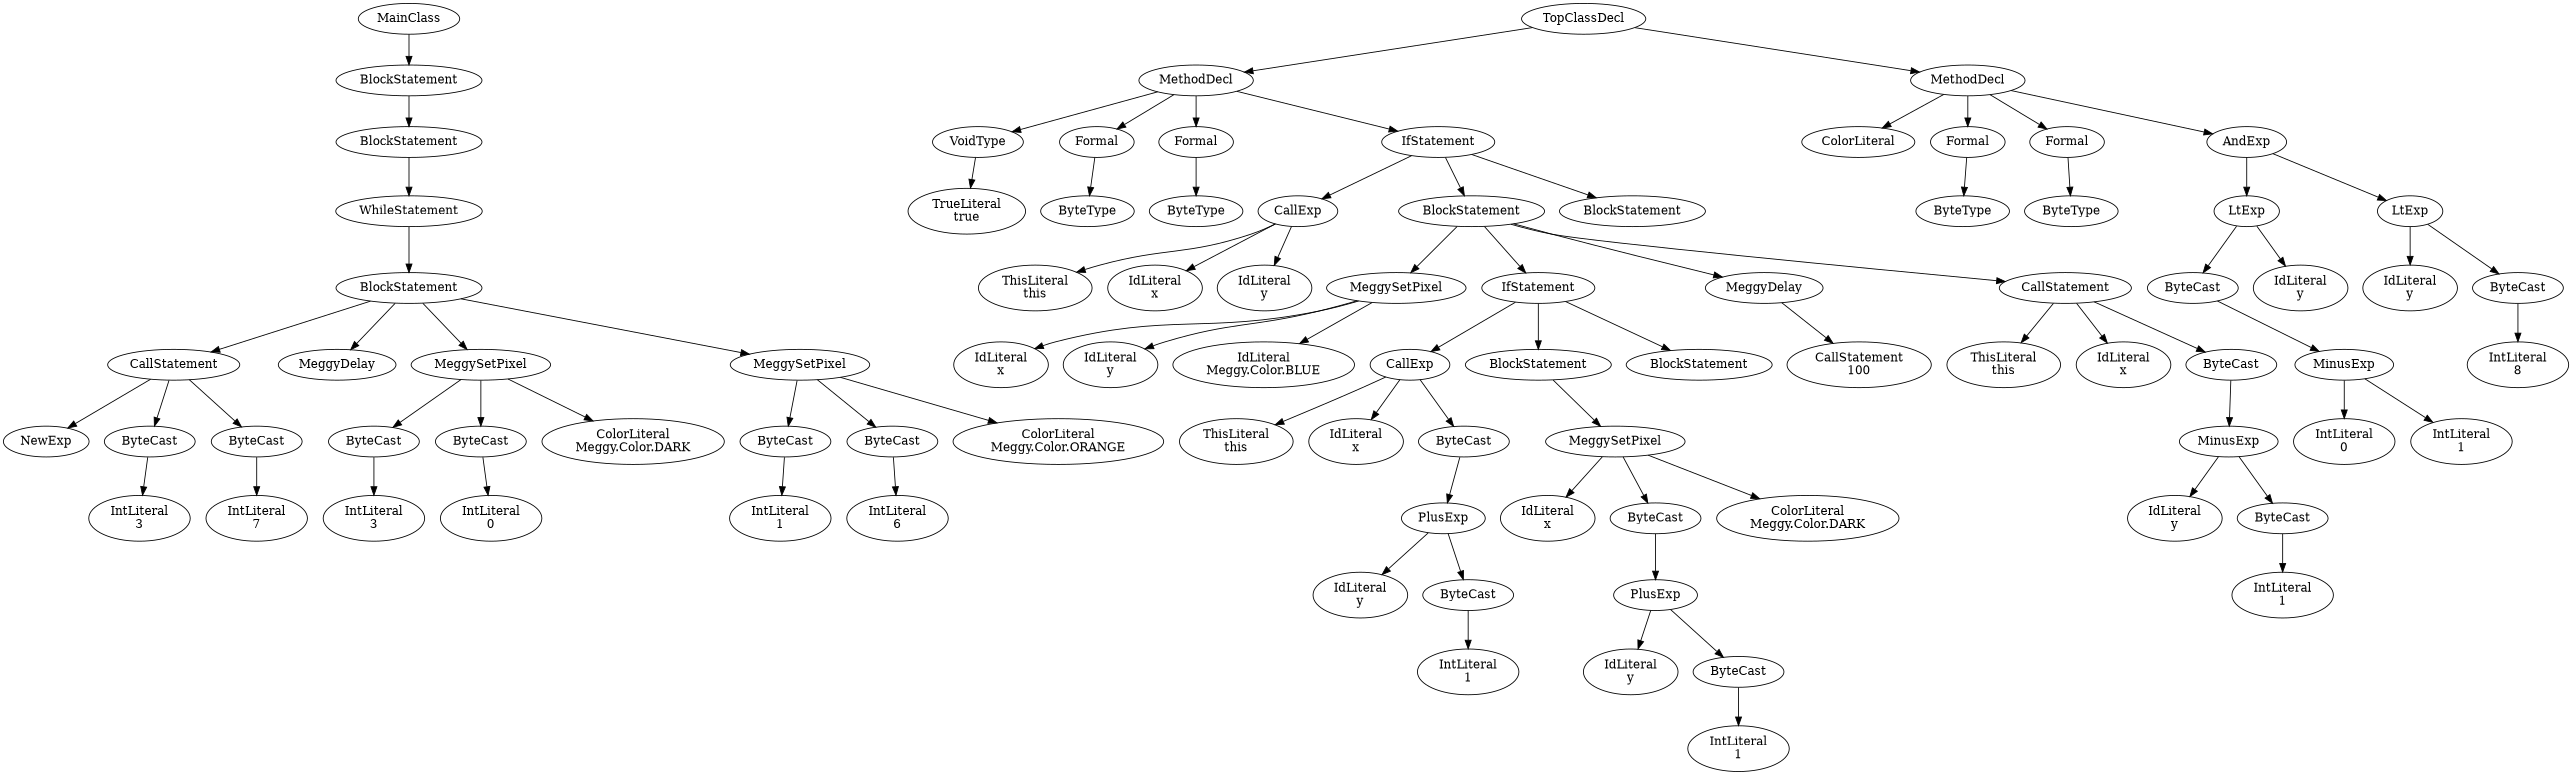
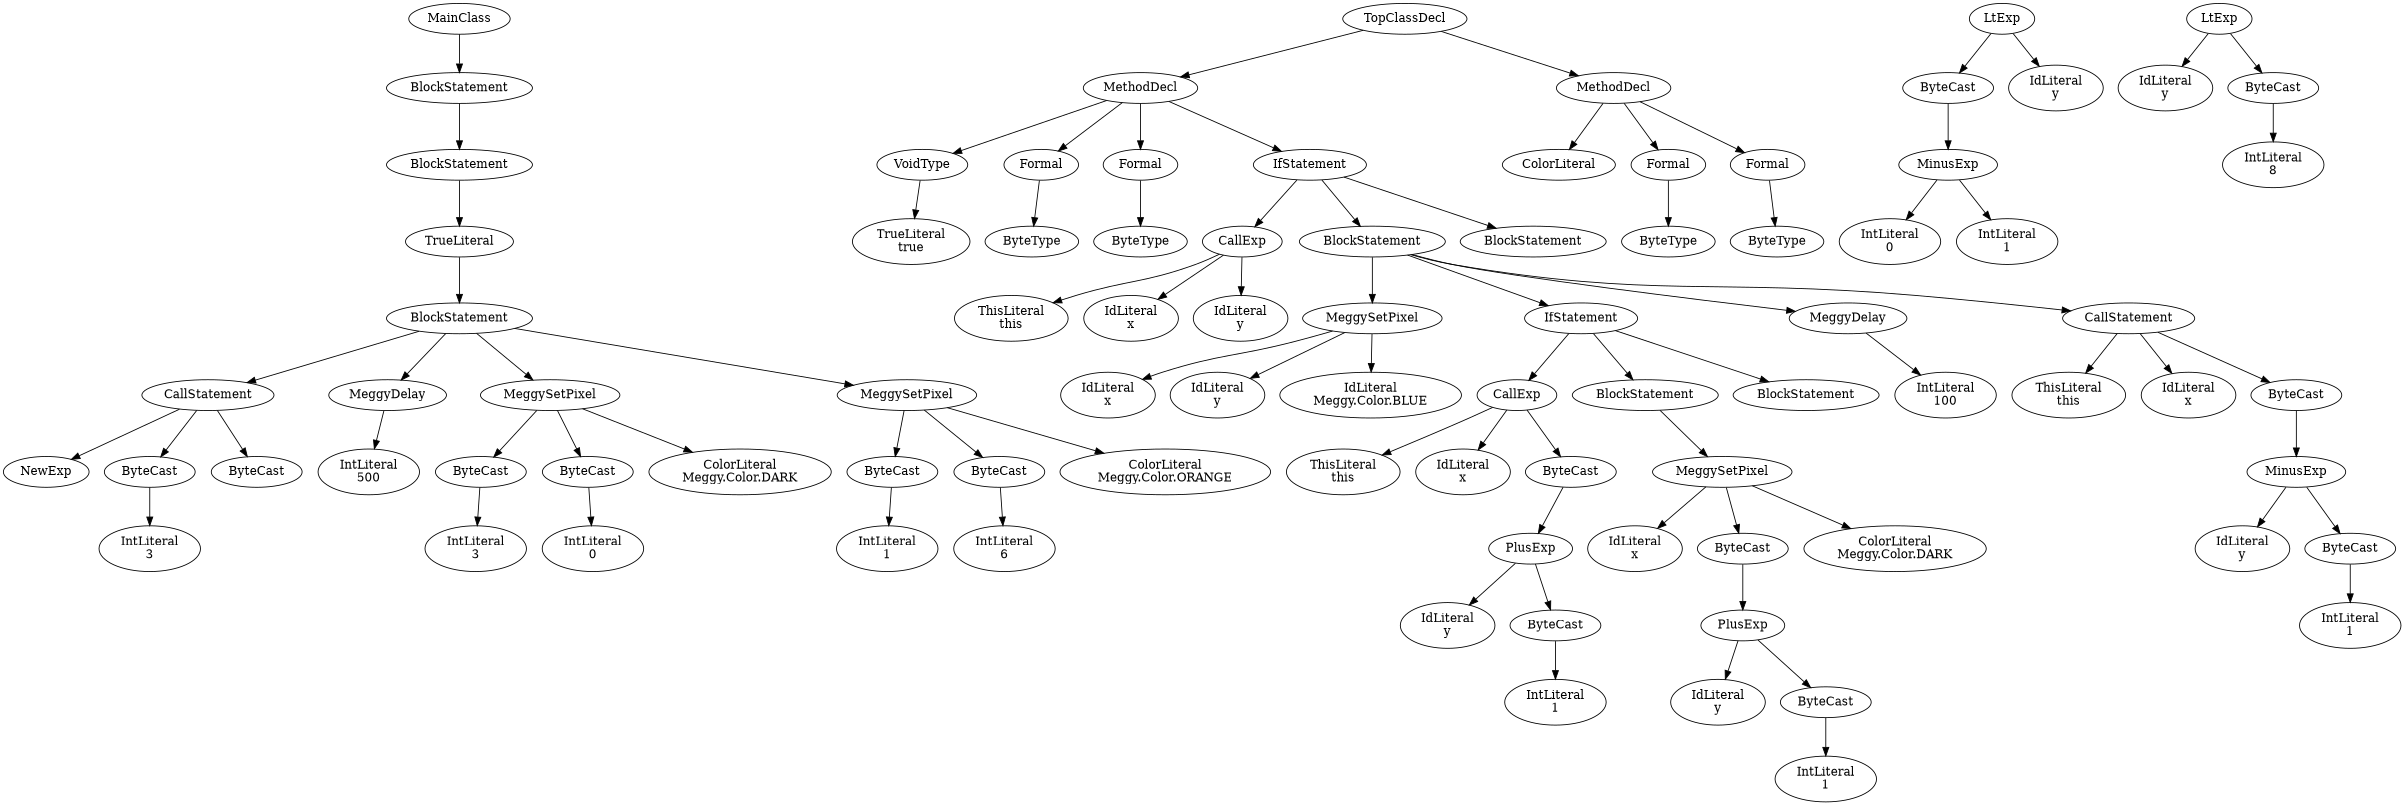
(2247, 142) -> none
(409, 211) -> (459, 242)
(1859, 365) -> (1946, 395)
none -> (369, 472)
(257, 518) -> none
